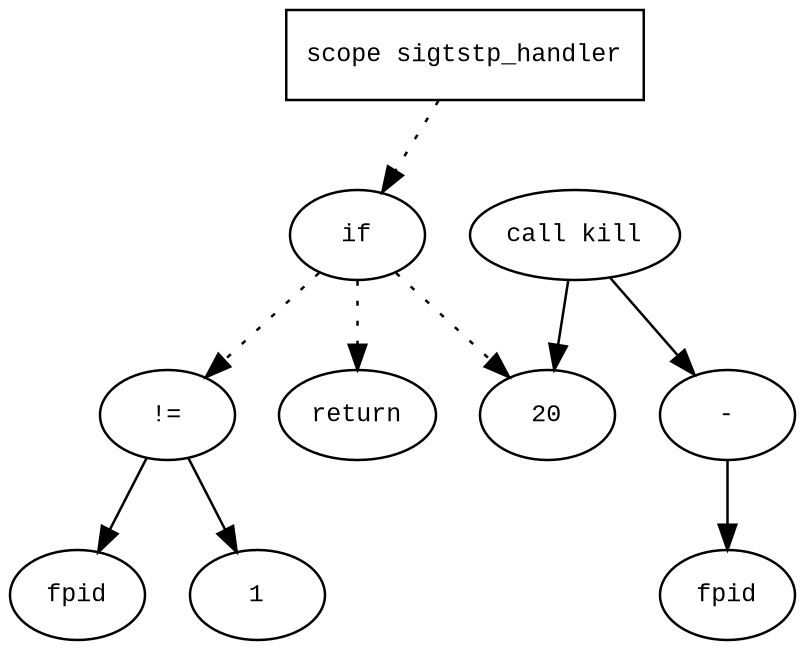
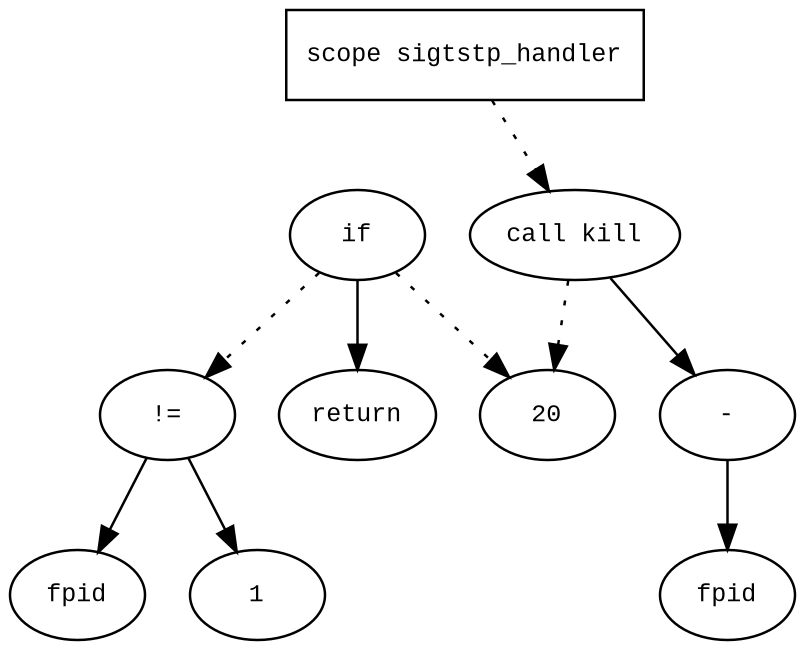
(417, 136) -> (514, 135)
(358, 313) -> (358, 313)
(563, 313) -> (563, 313)
